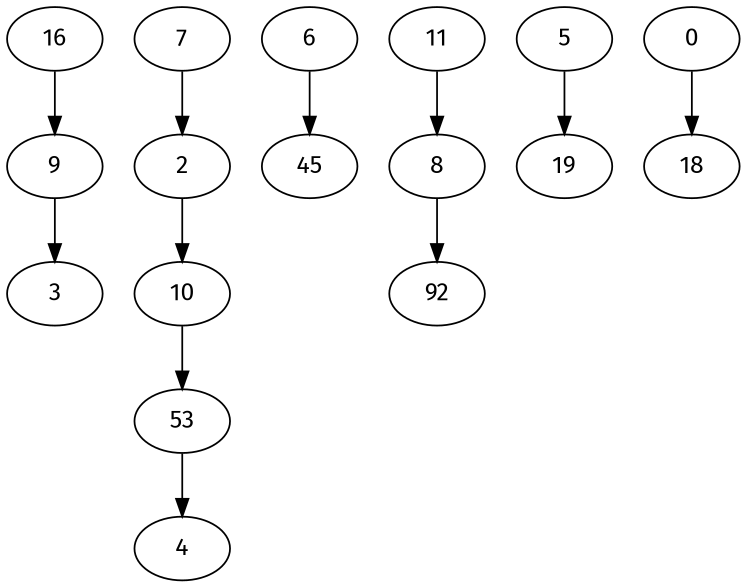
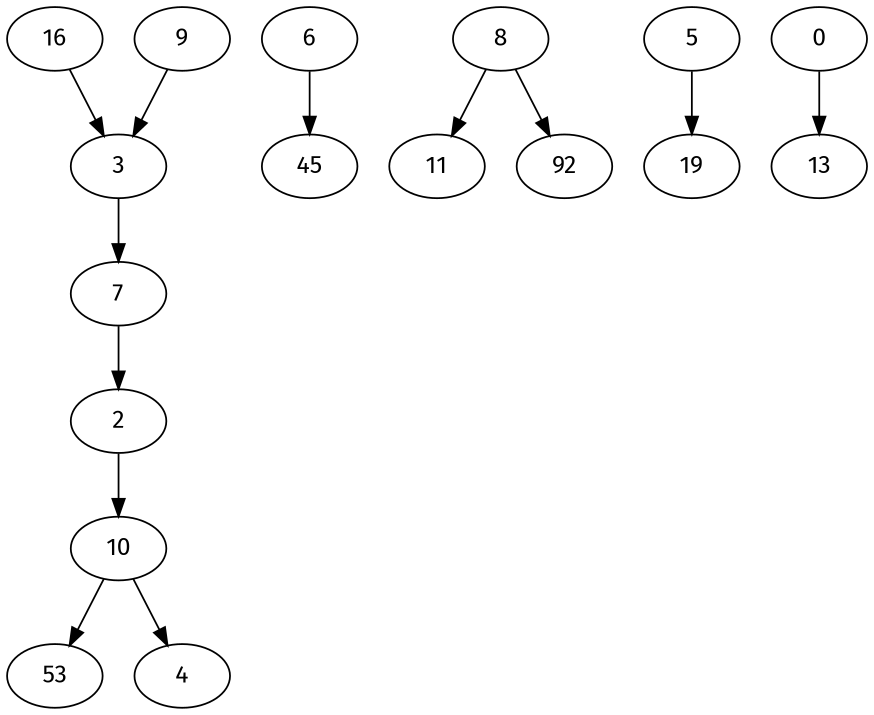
(55, 94) -> (83, 95)
(437, 94) -> (473, 95)
(692, 166) -> (819, 166)
none -> (119, 221)
(182, 476) -> (146, 604)
